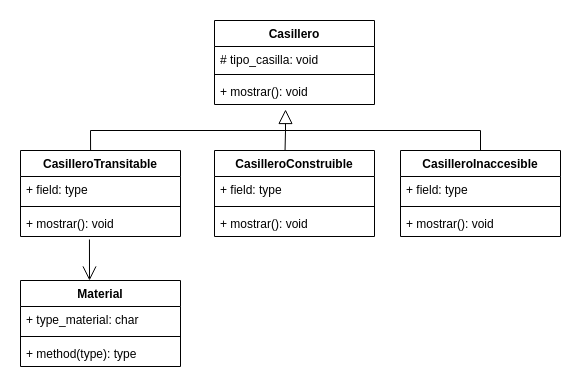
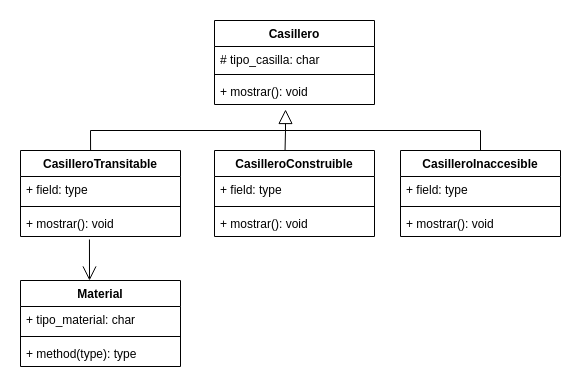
(275, 60) -> (276, 60)
(89, 320) -> (87, 320)
